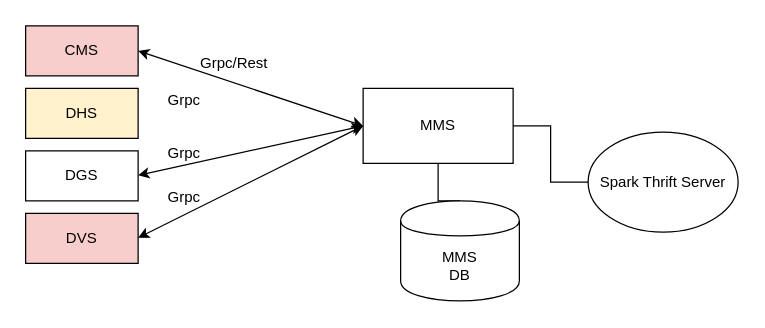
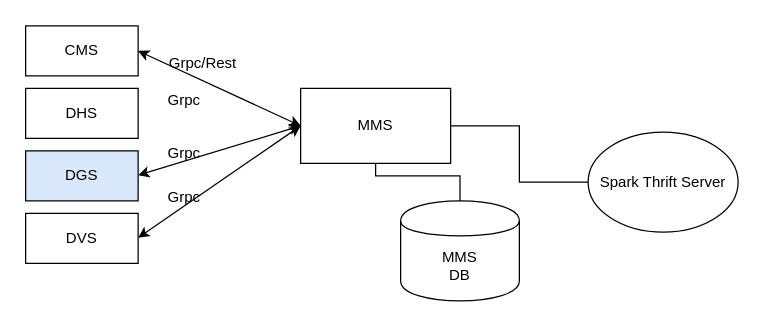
(82, 51) -> (82, 51)
(234, 63) -> (203, 63)
(82, 113) -> (82, 113)
(438, 126) -> (376, 126)
(82, 176) -> (82, 176)
(82, 238) -> (82, 238)
